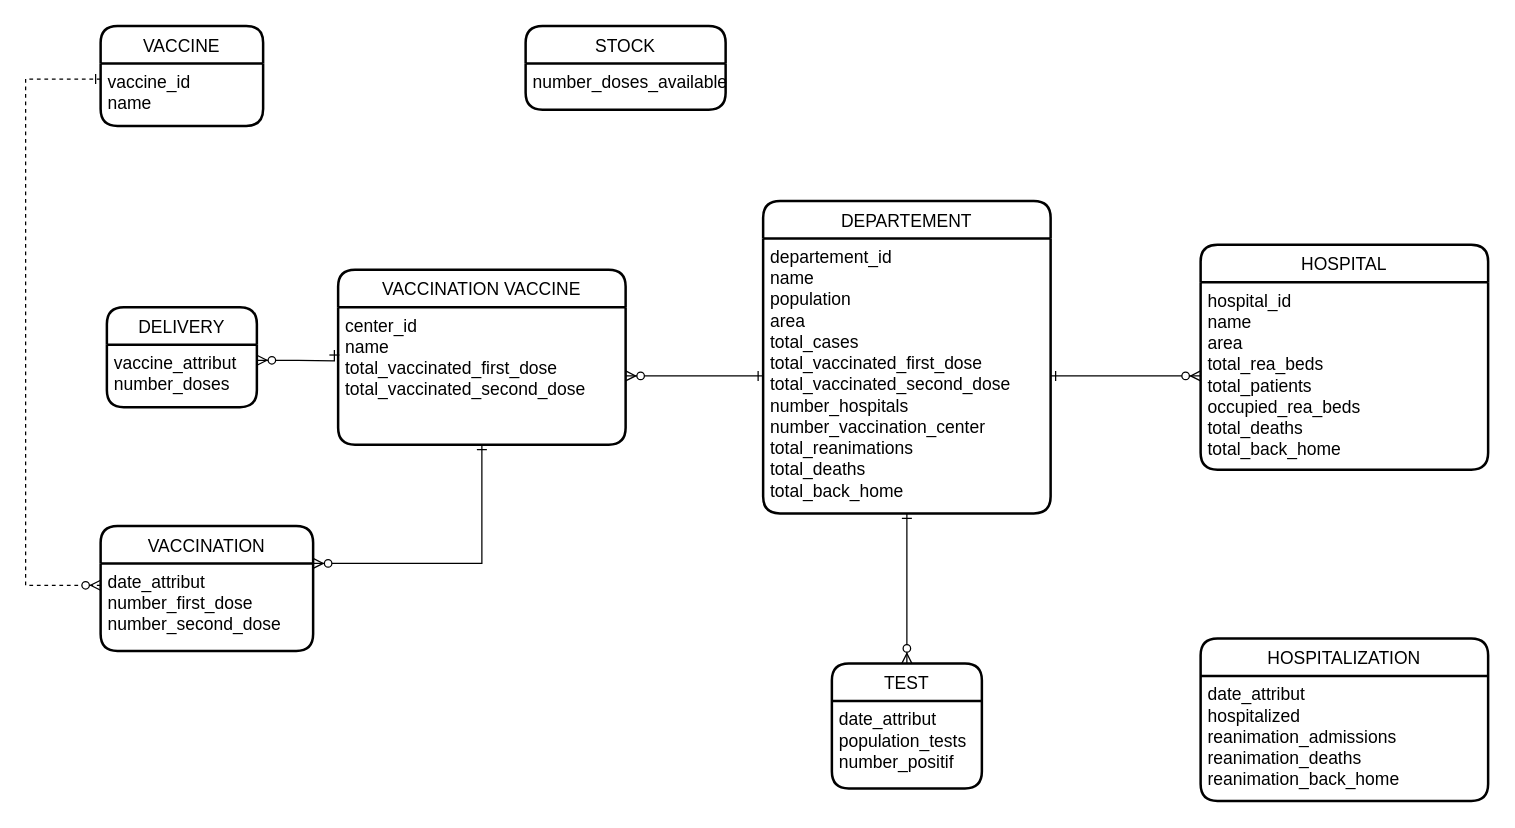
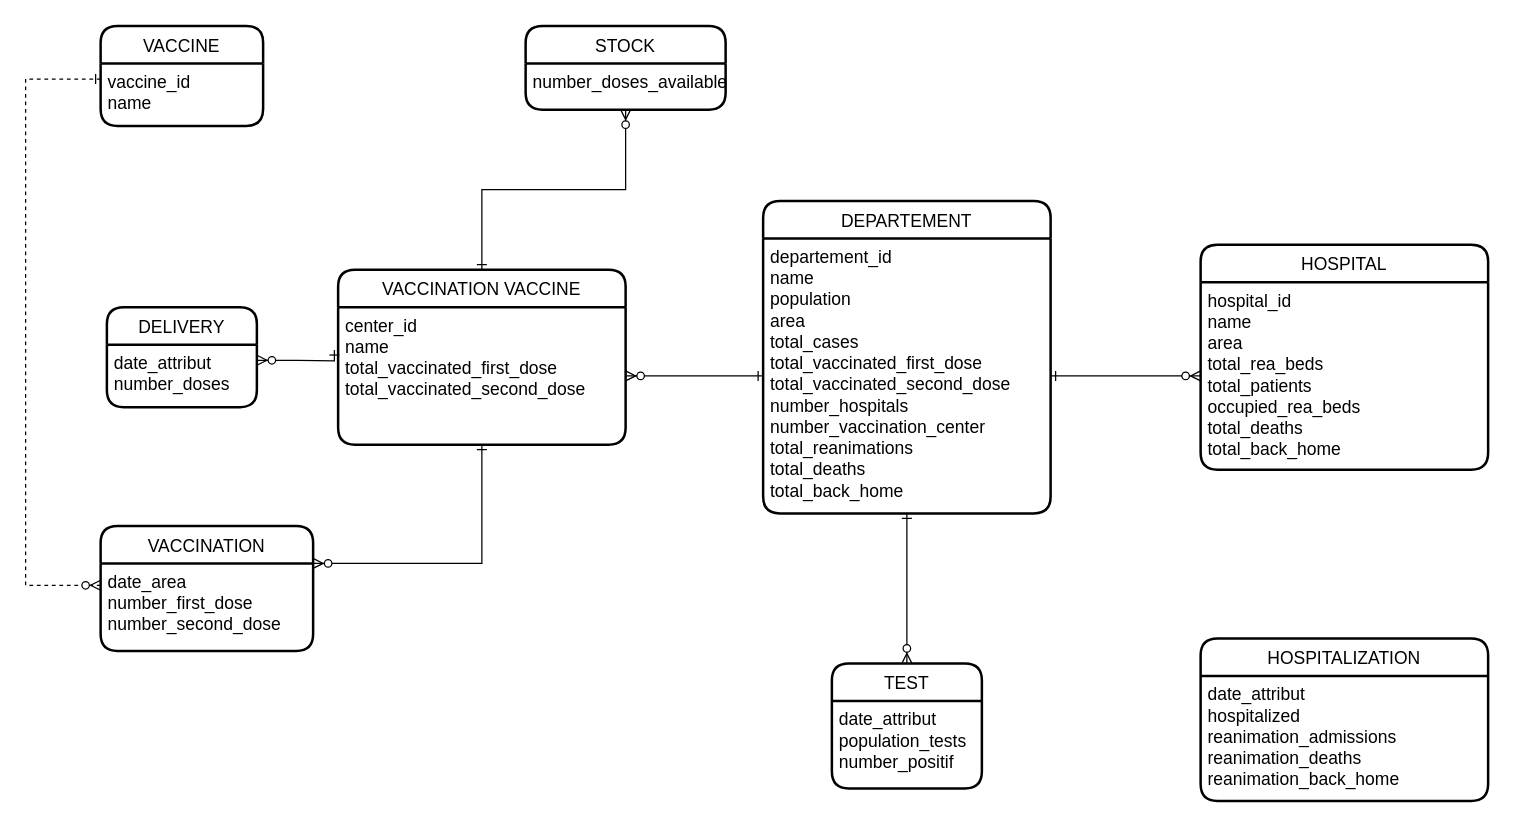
none -> (552, 189)
(188, 363) -> (175, 363)
(169, 582) -> (152, 582)
